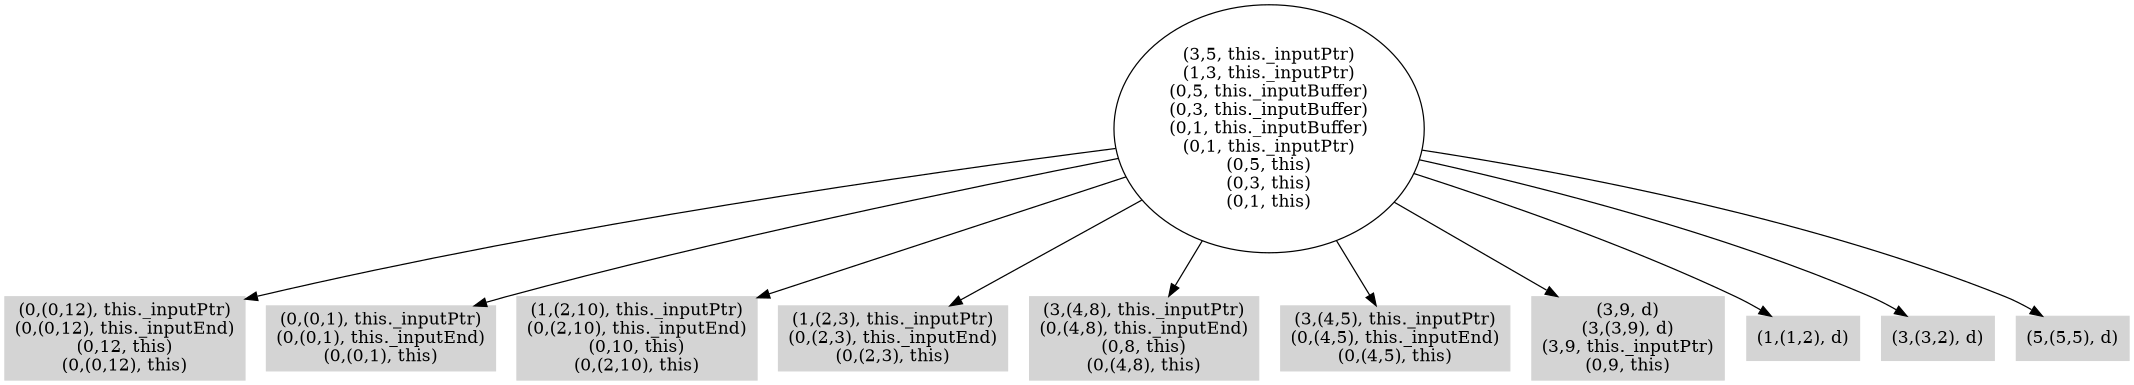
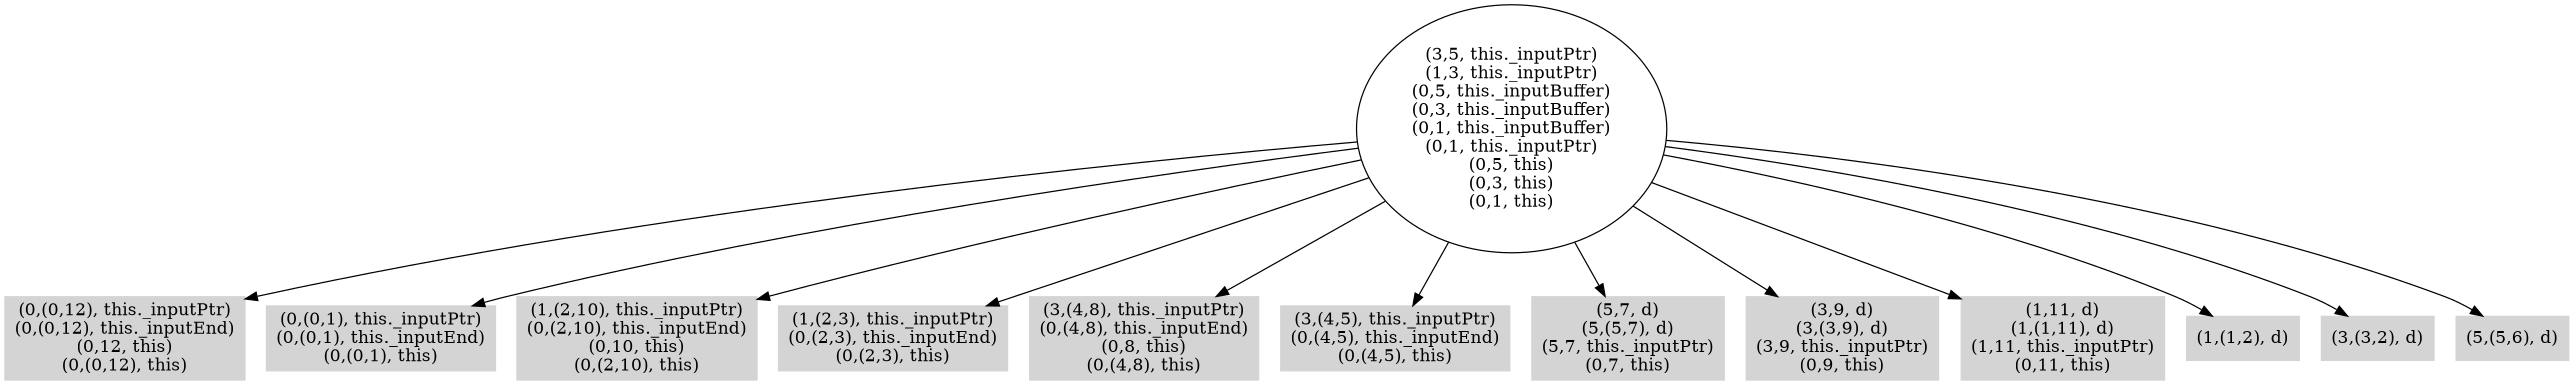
none -> (1628, 338)
none -> (2063, 338)
(2073, 338) -> (2512, 338)
